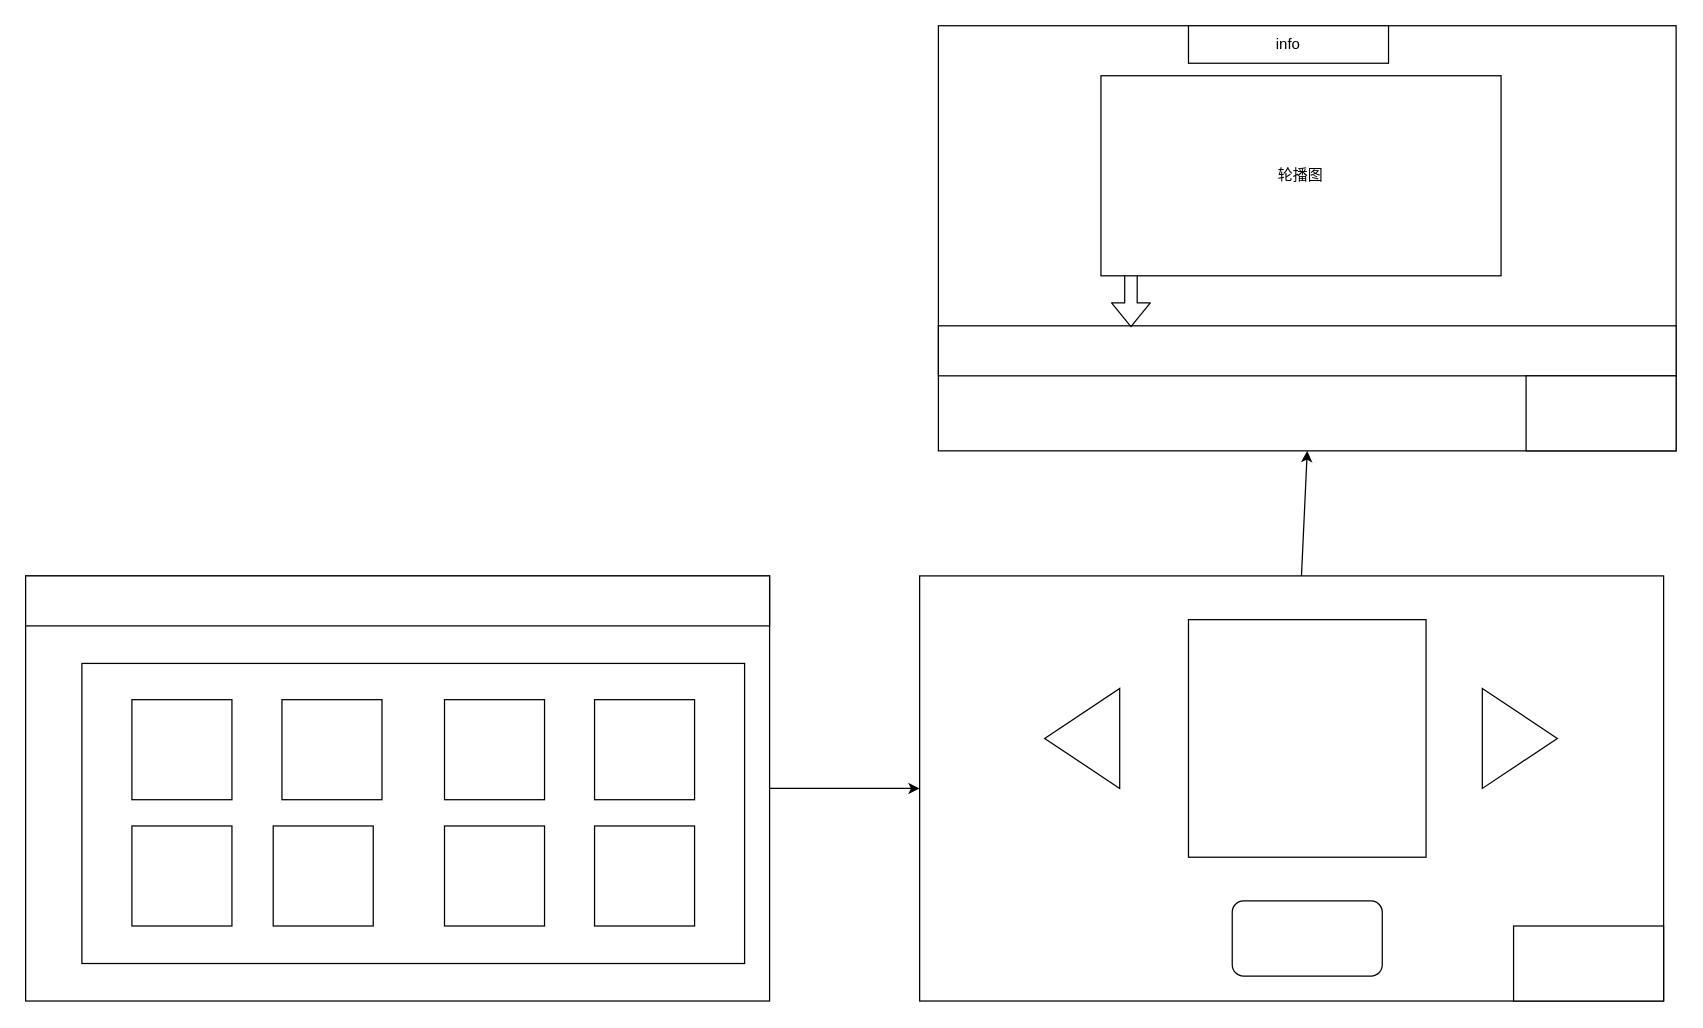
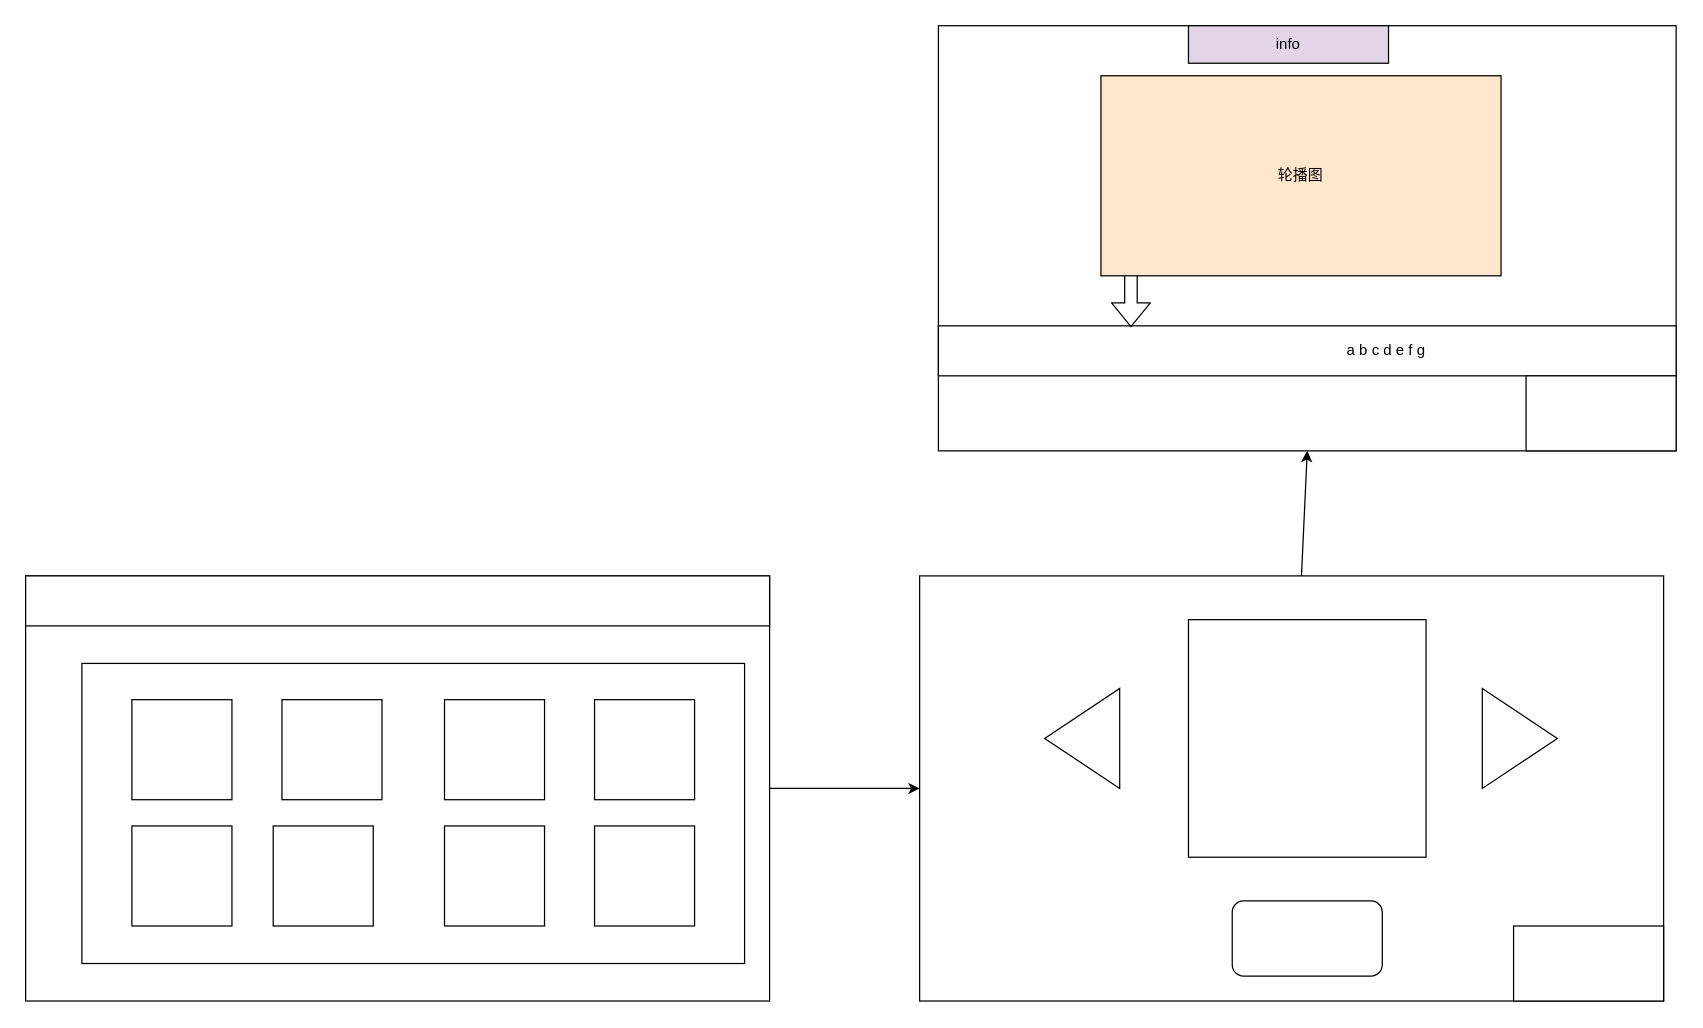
(1288, 44) -> (1288, 44)
(1301, 176) -> (1301, 176)
none -> (1388, 351)
